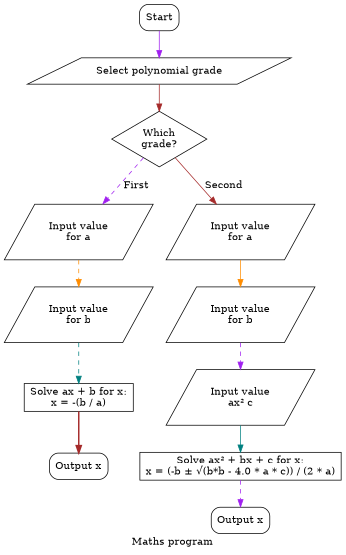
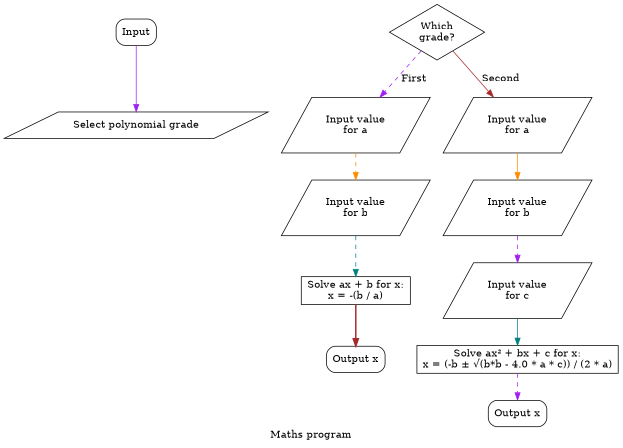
(159, 18) -> (136, 32)
(159, 94) -> none
(241, 397) -> (518, 291)
